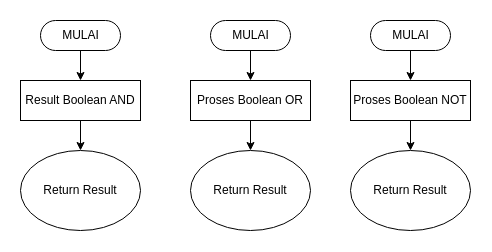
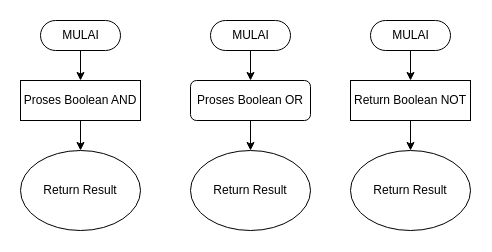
(81, 101) -> (81, 101)
(251, 101) -> (251, 101)
(411, 101) -> (411, 101)
